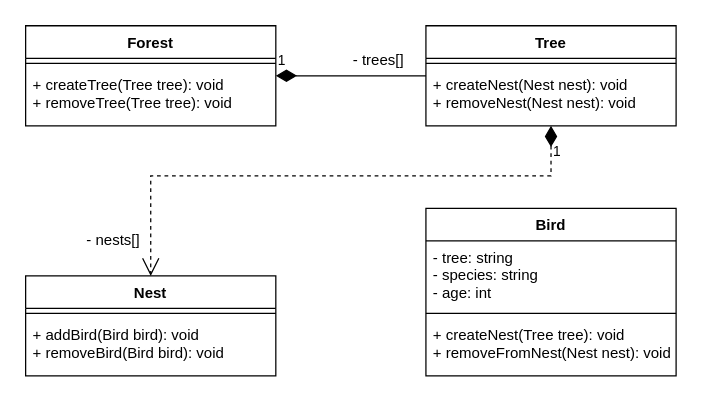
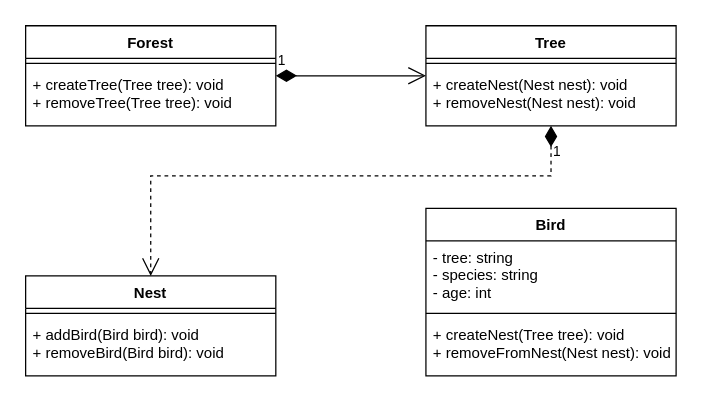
(383, 59) -> none
(419, 76) -> (419, 76)
(117, 239) -> none
